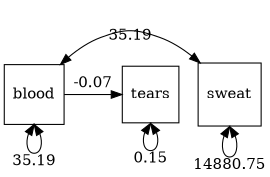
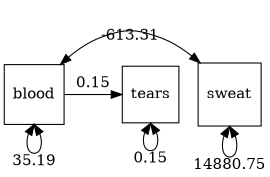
(130, 36) -> (130, 36)
(93, 83) -> (93, 83)
